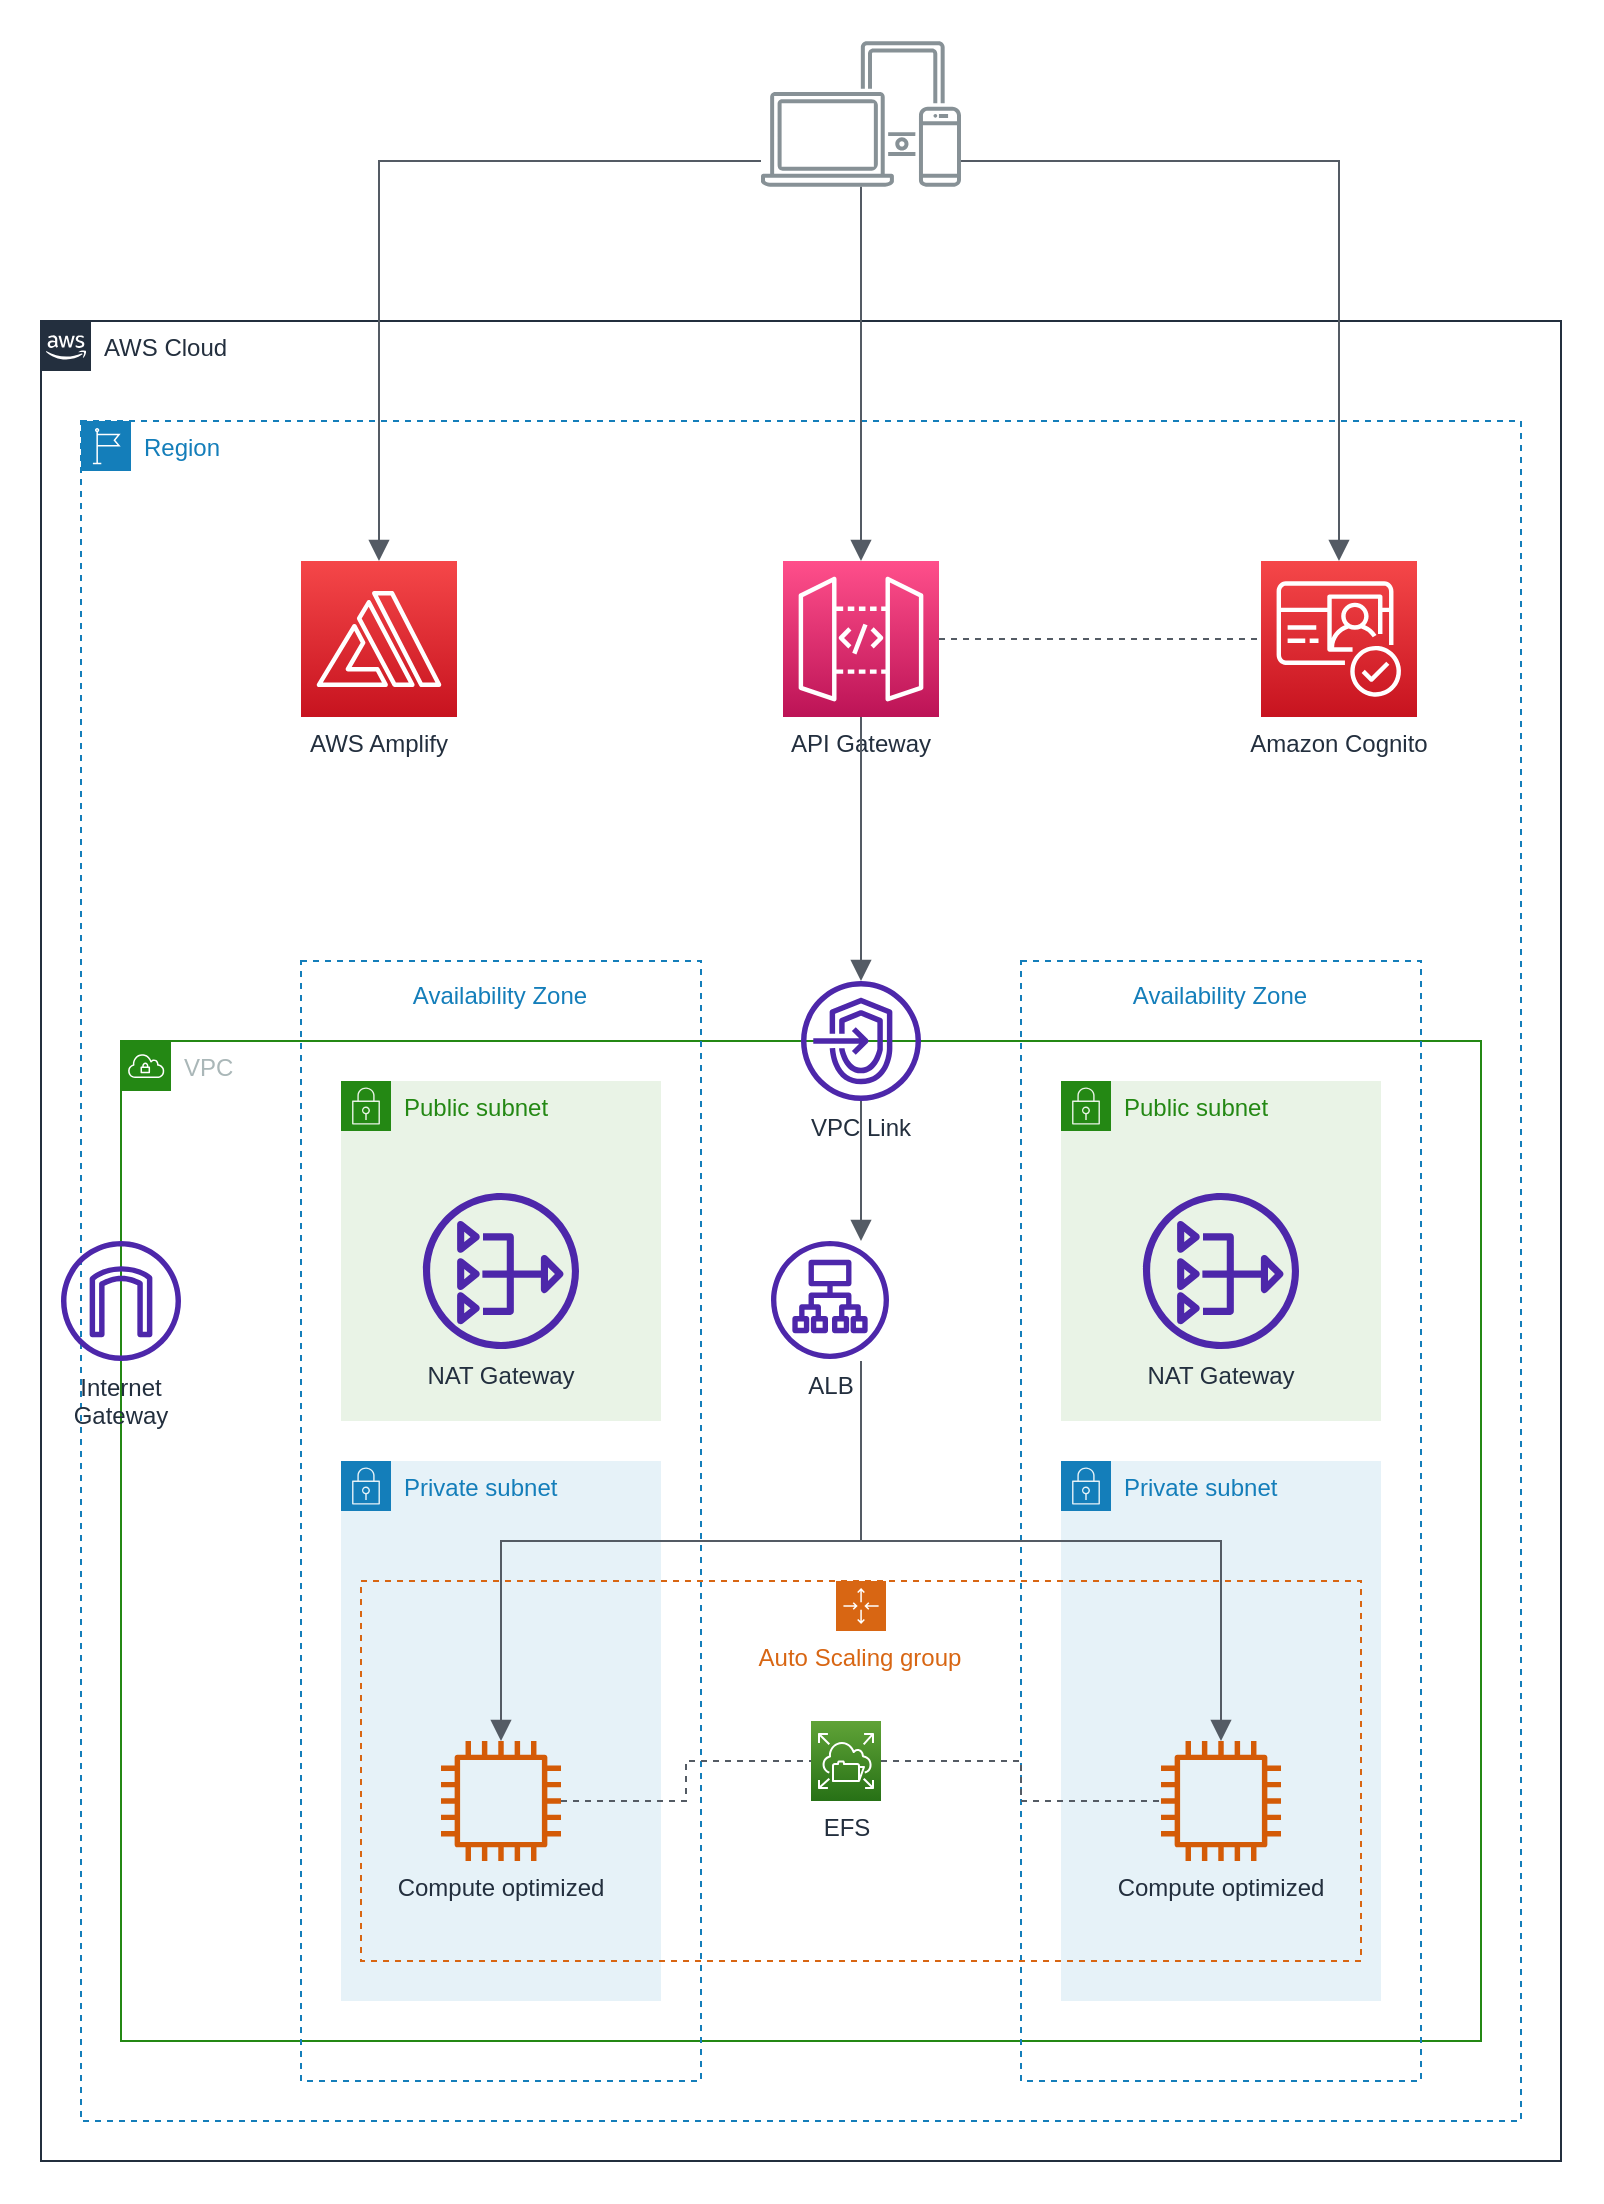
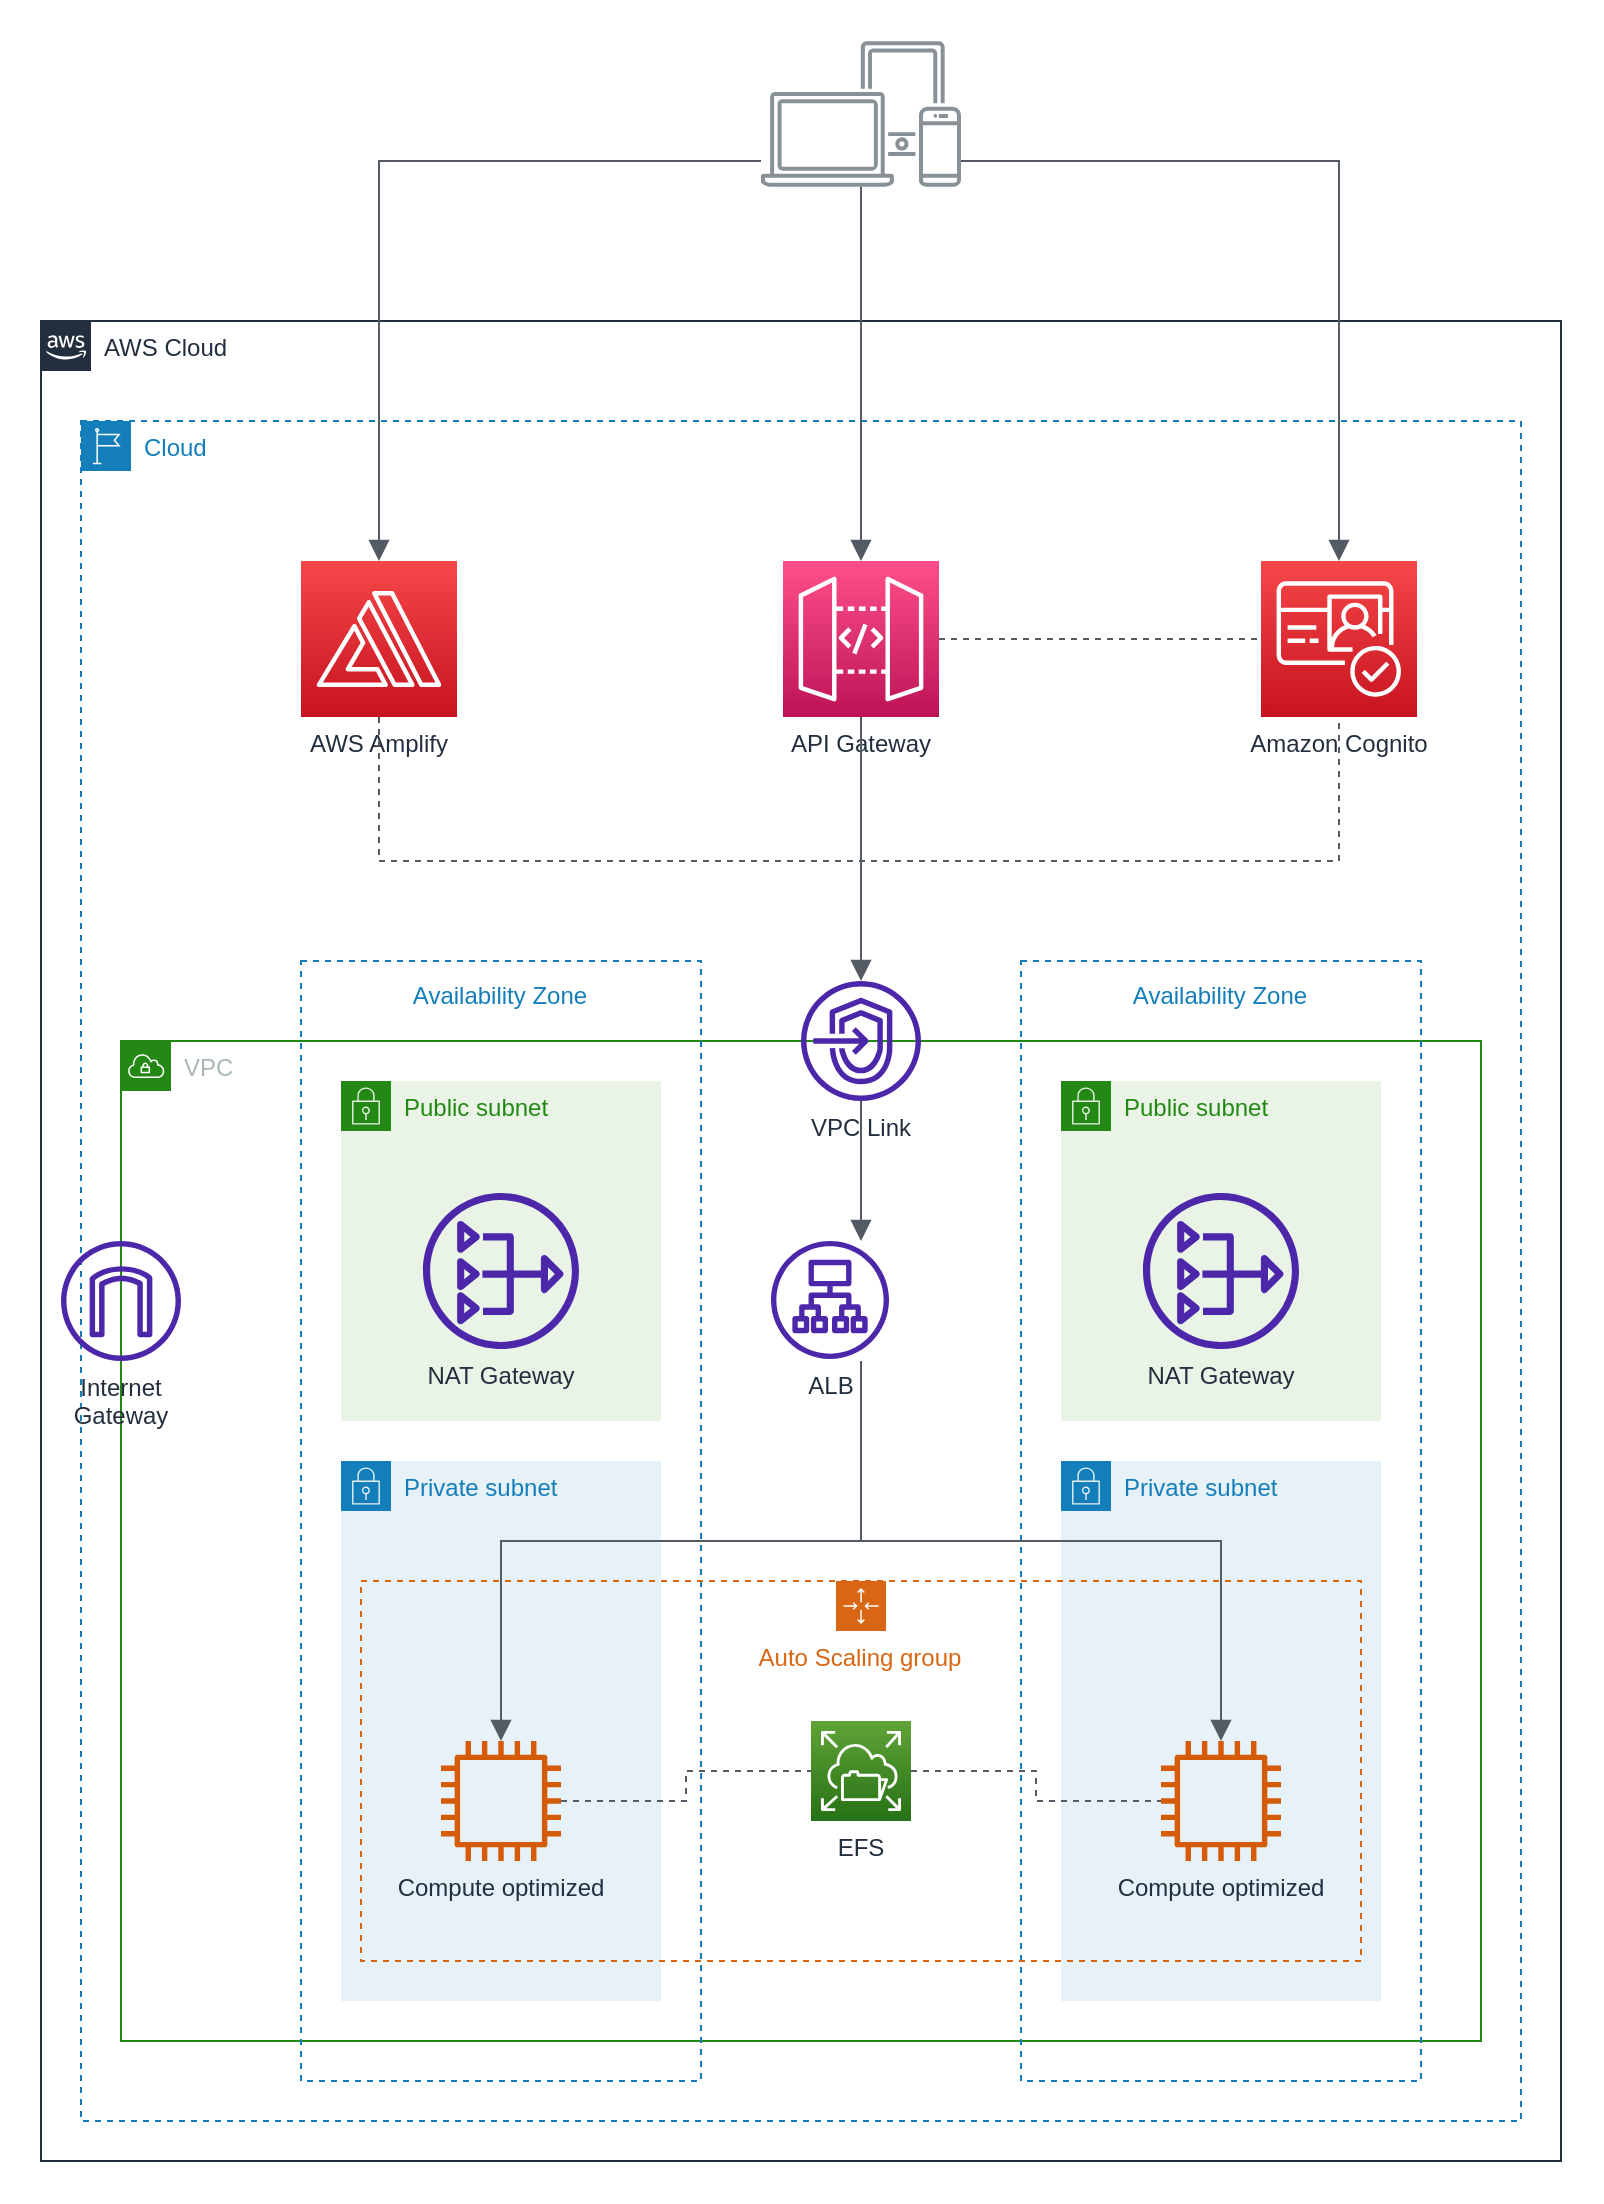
(182, 449) -> (175, 449)
none -> (857, 861)
(846, 1761) -> (861, 1771)
